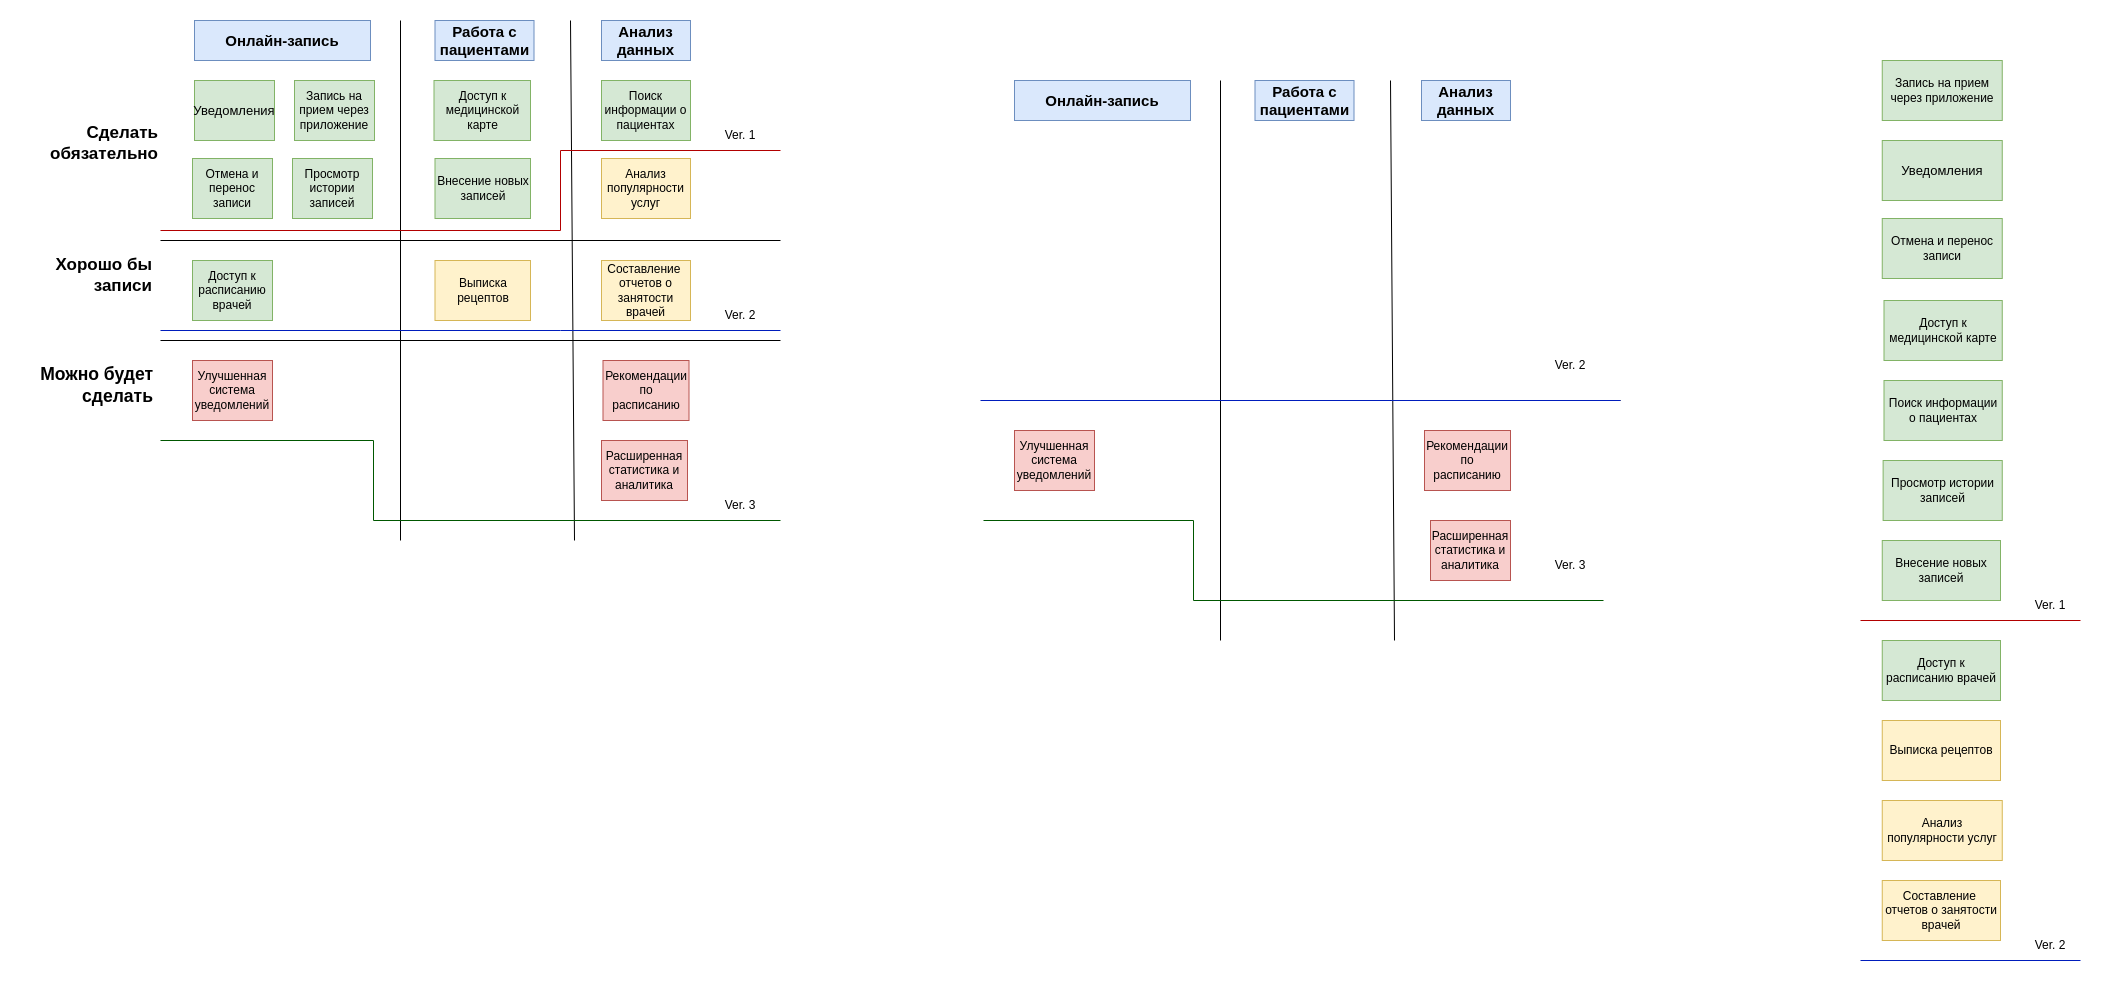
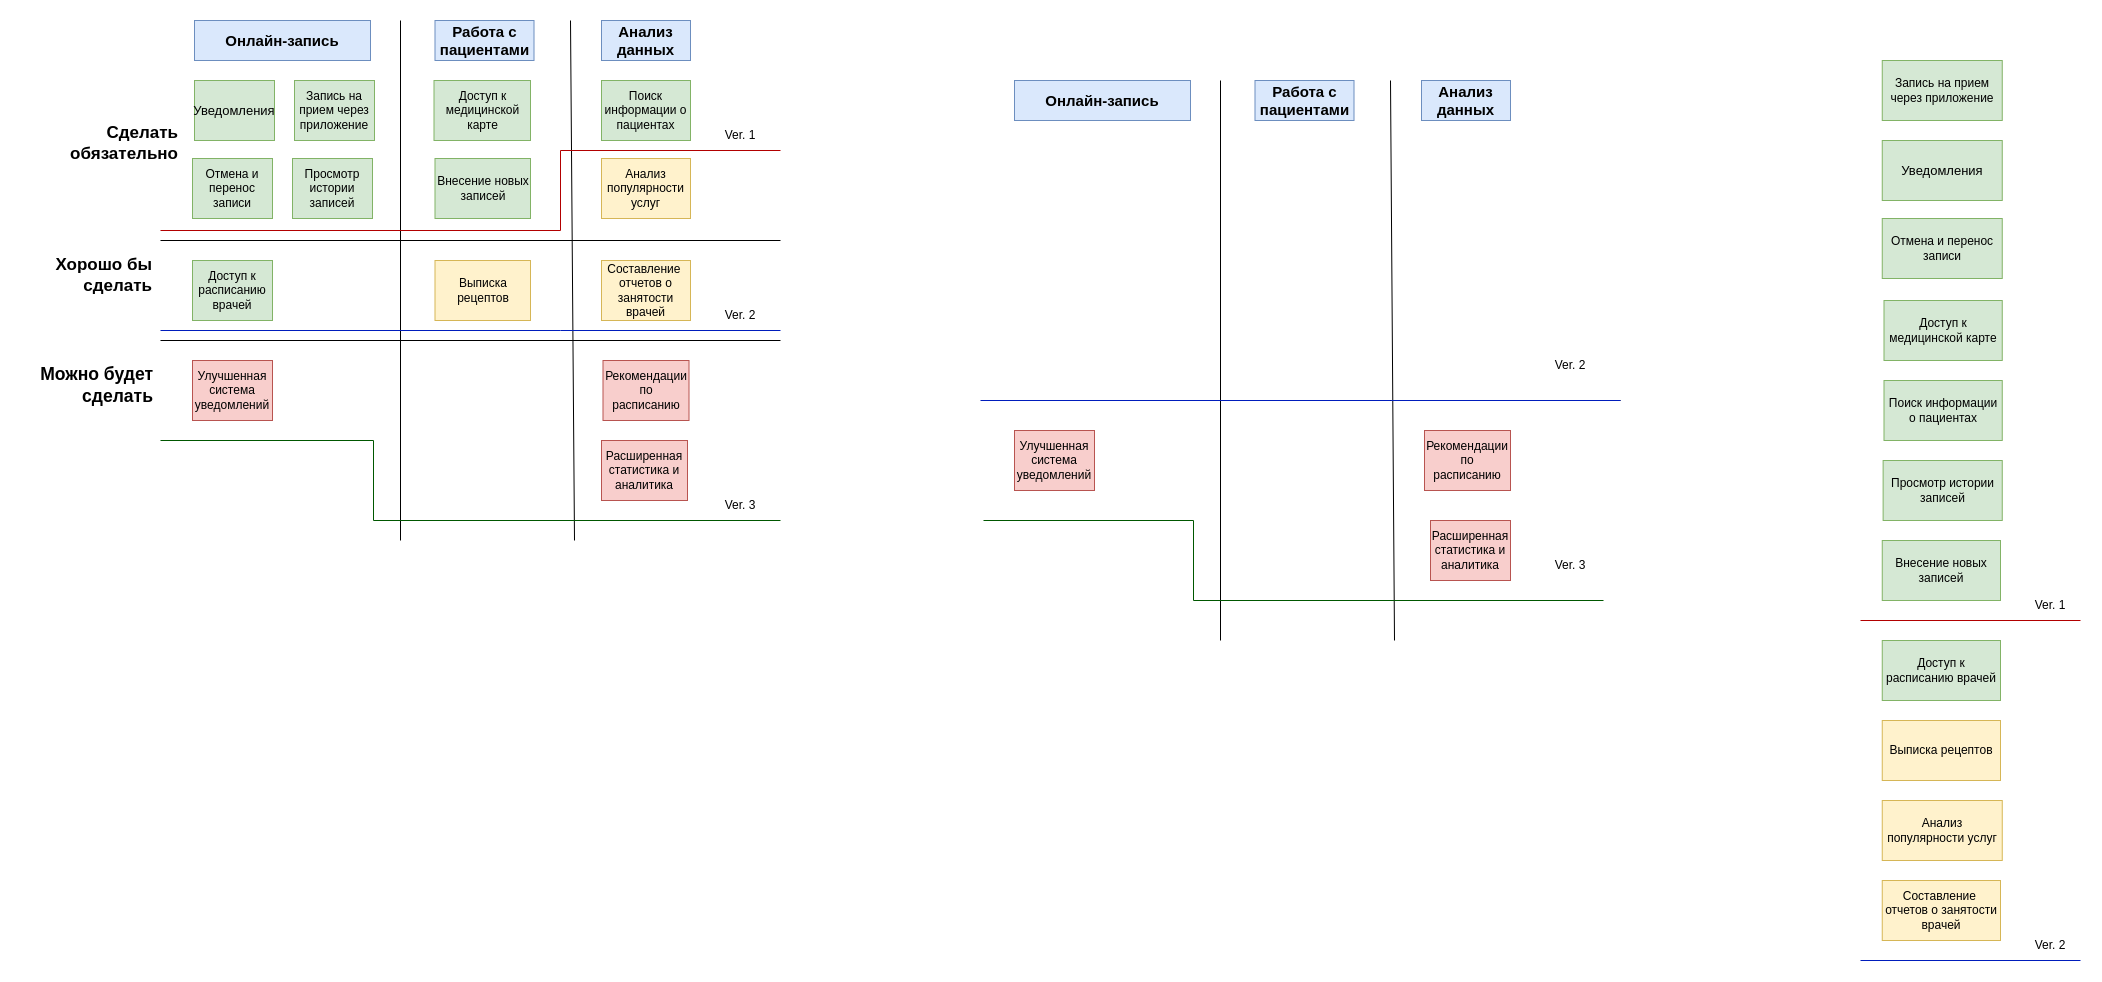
(101, 144) -> (121, 144)
(89, 276) -> (87, 276)
